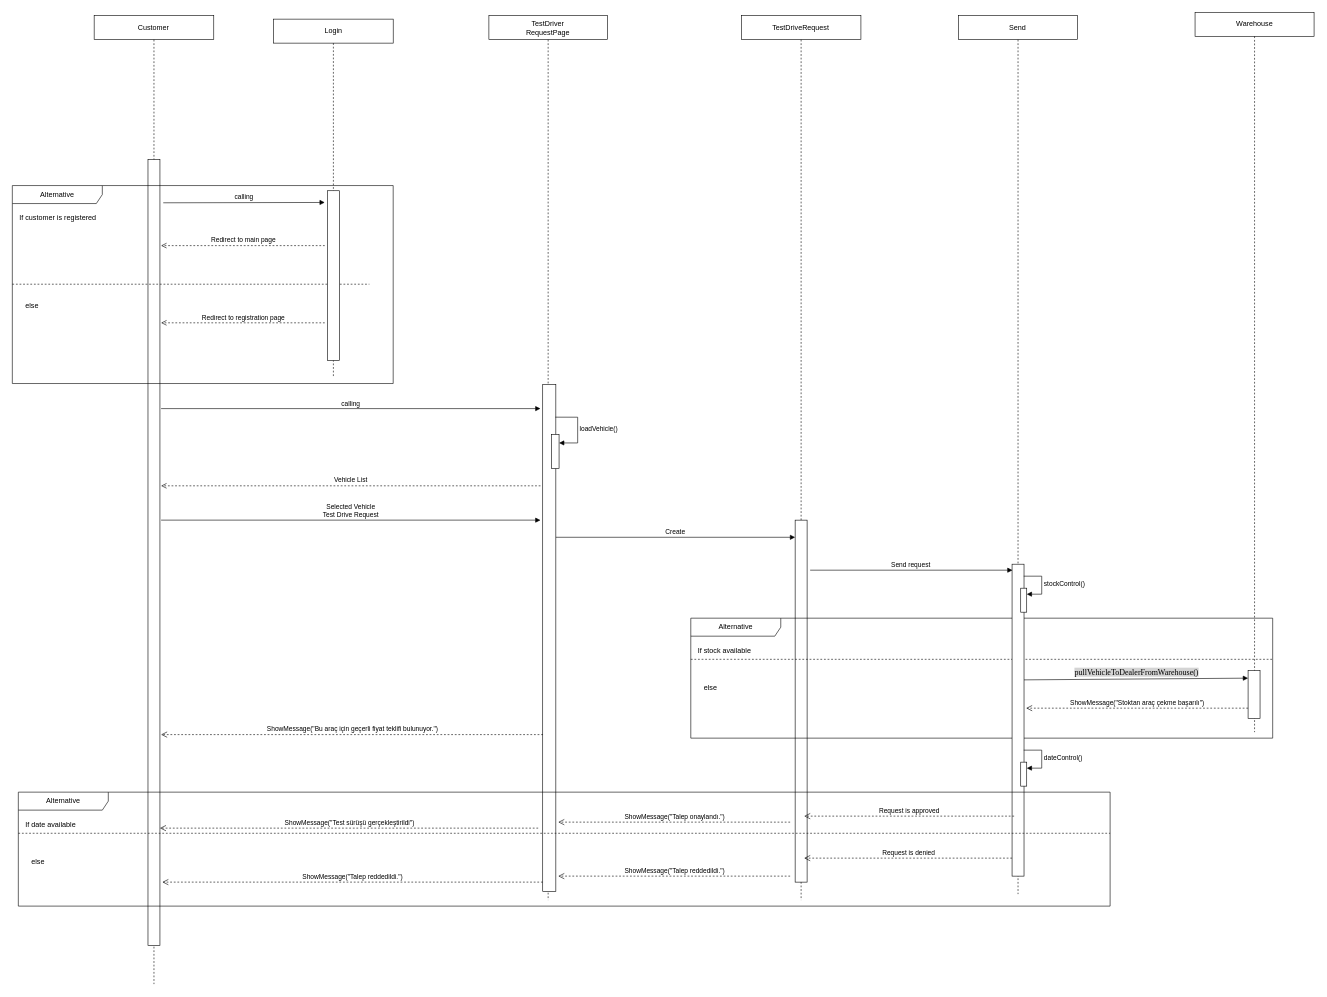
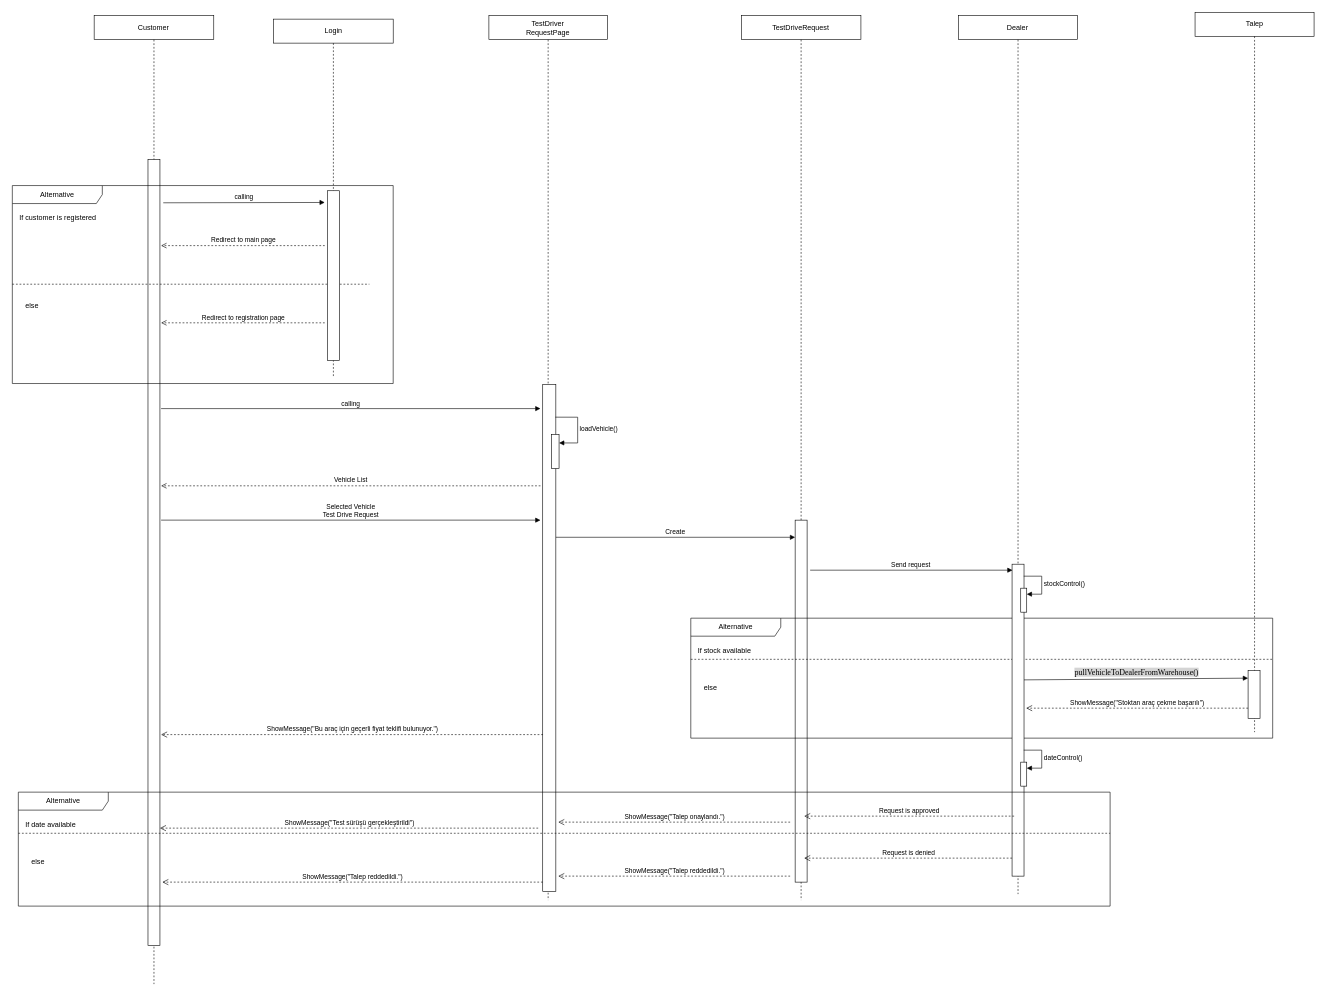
(1255, 24) -> (1255, 24)
(1018, 28) -> (1018, 28)
